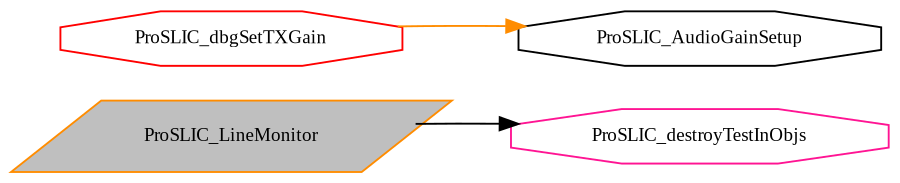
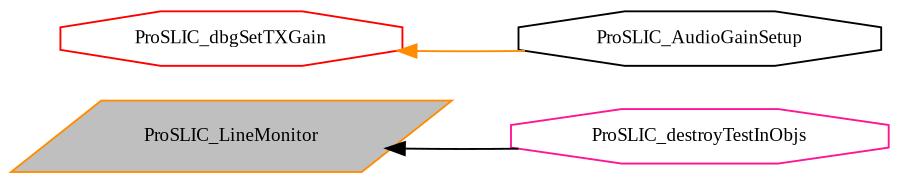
(452, 26) -> (471, 51)
(457, 124) -> (462, 149)
